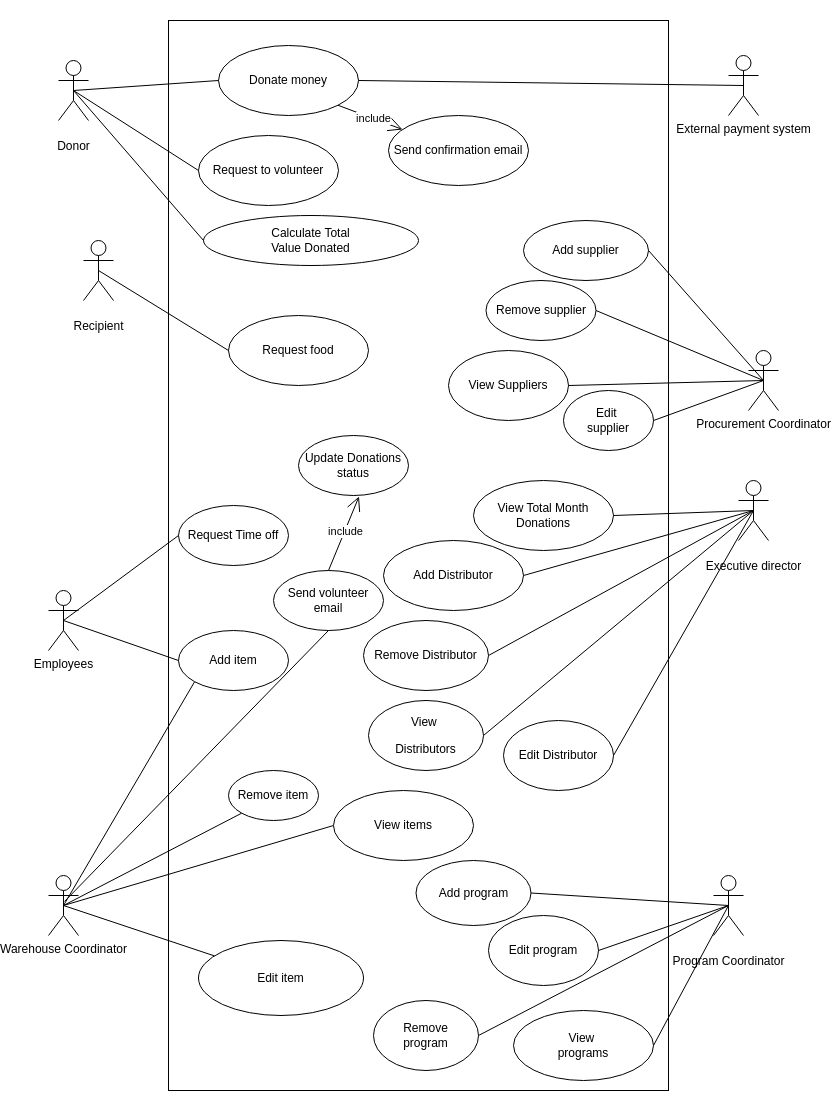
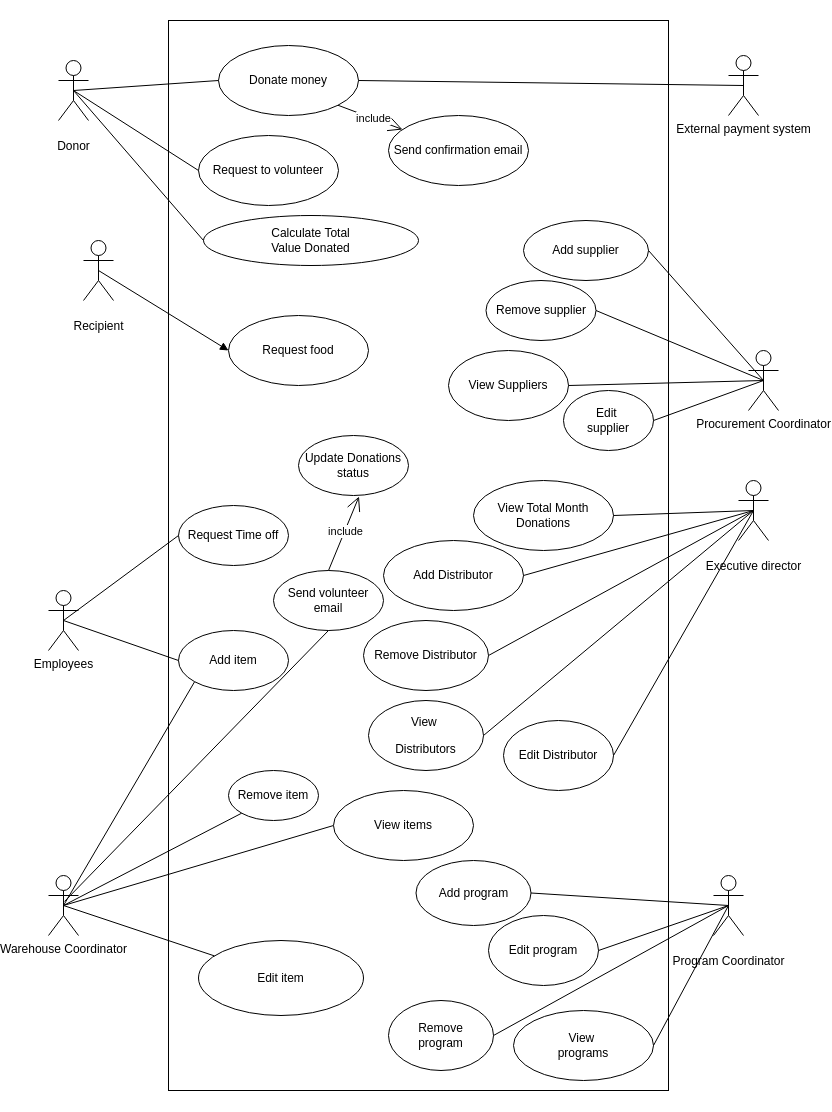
(223, 347) -> (220, 345)
(426, 1036) -> (441, 1036)
